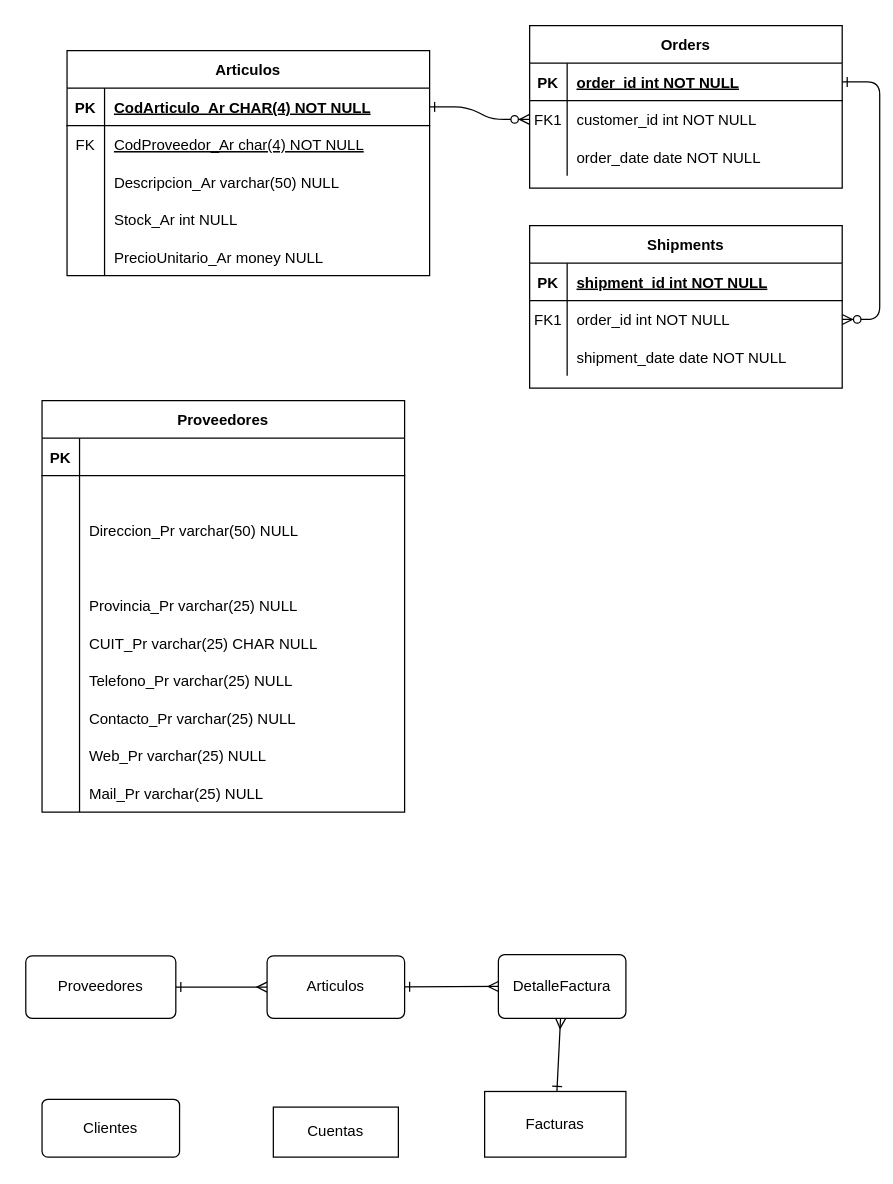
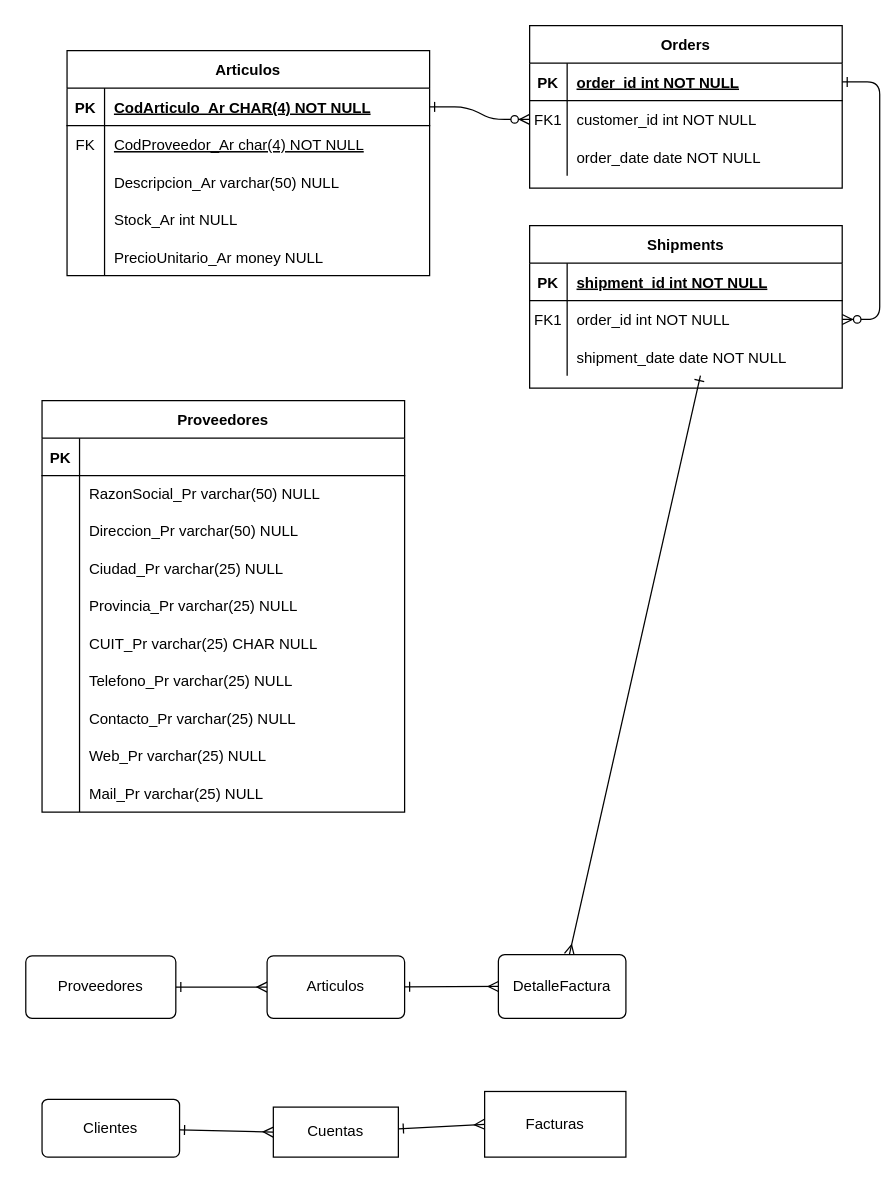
none -> (242, 494)
none -> (242, 568)
(558, 1054) -> (634, 665)
none -> (441, 1126)
none -> (226, 1131)
